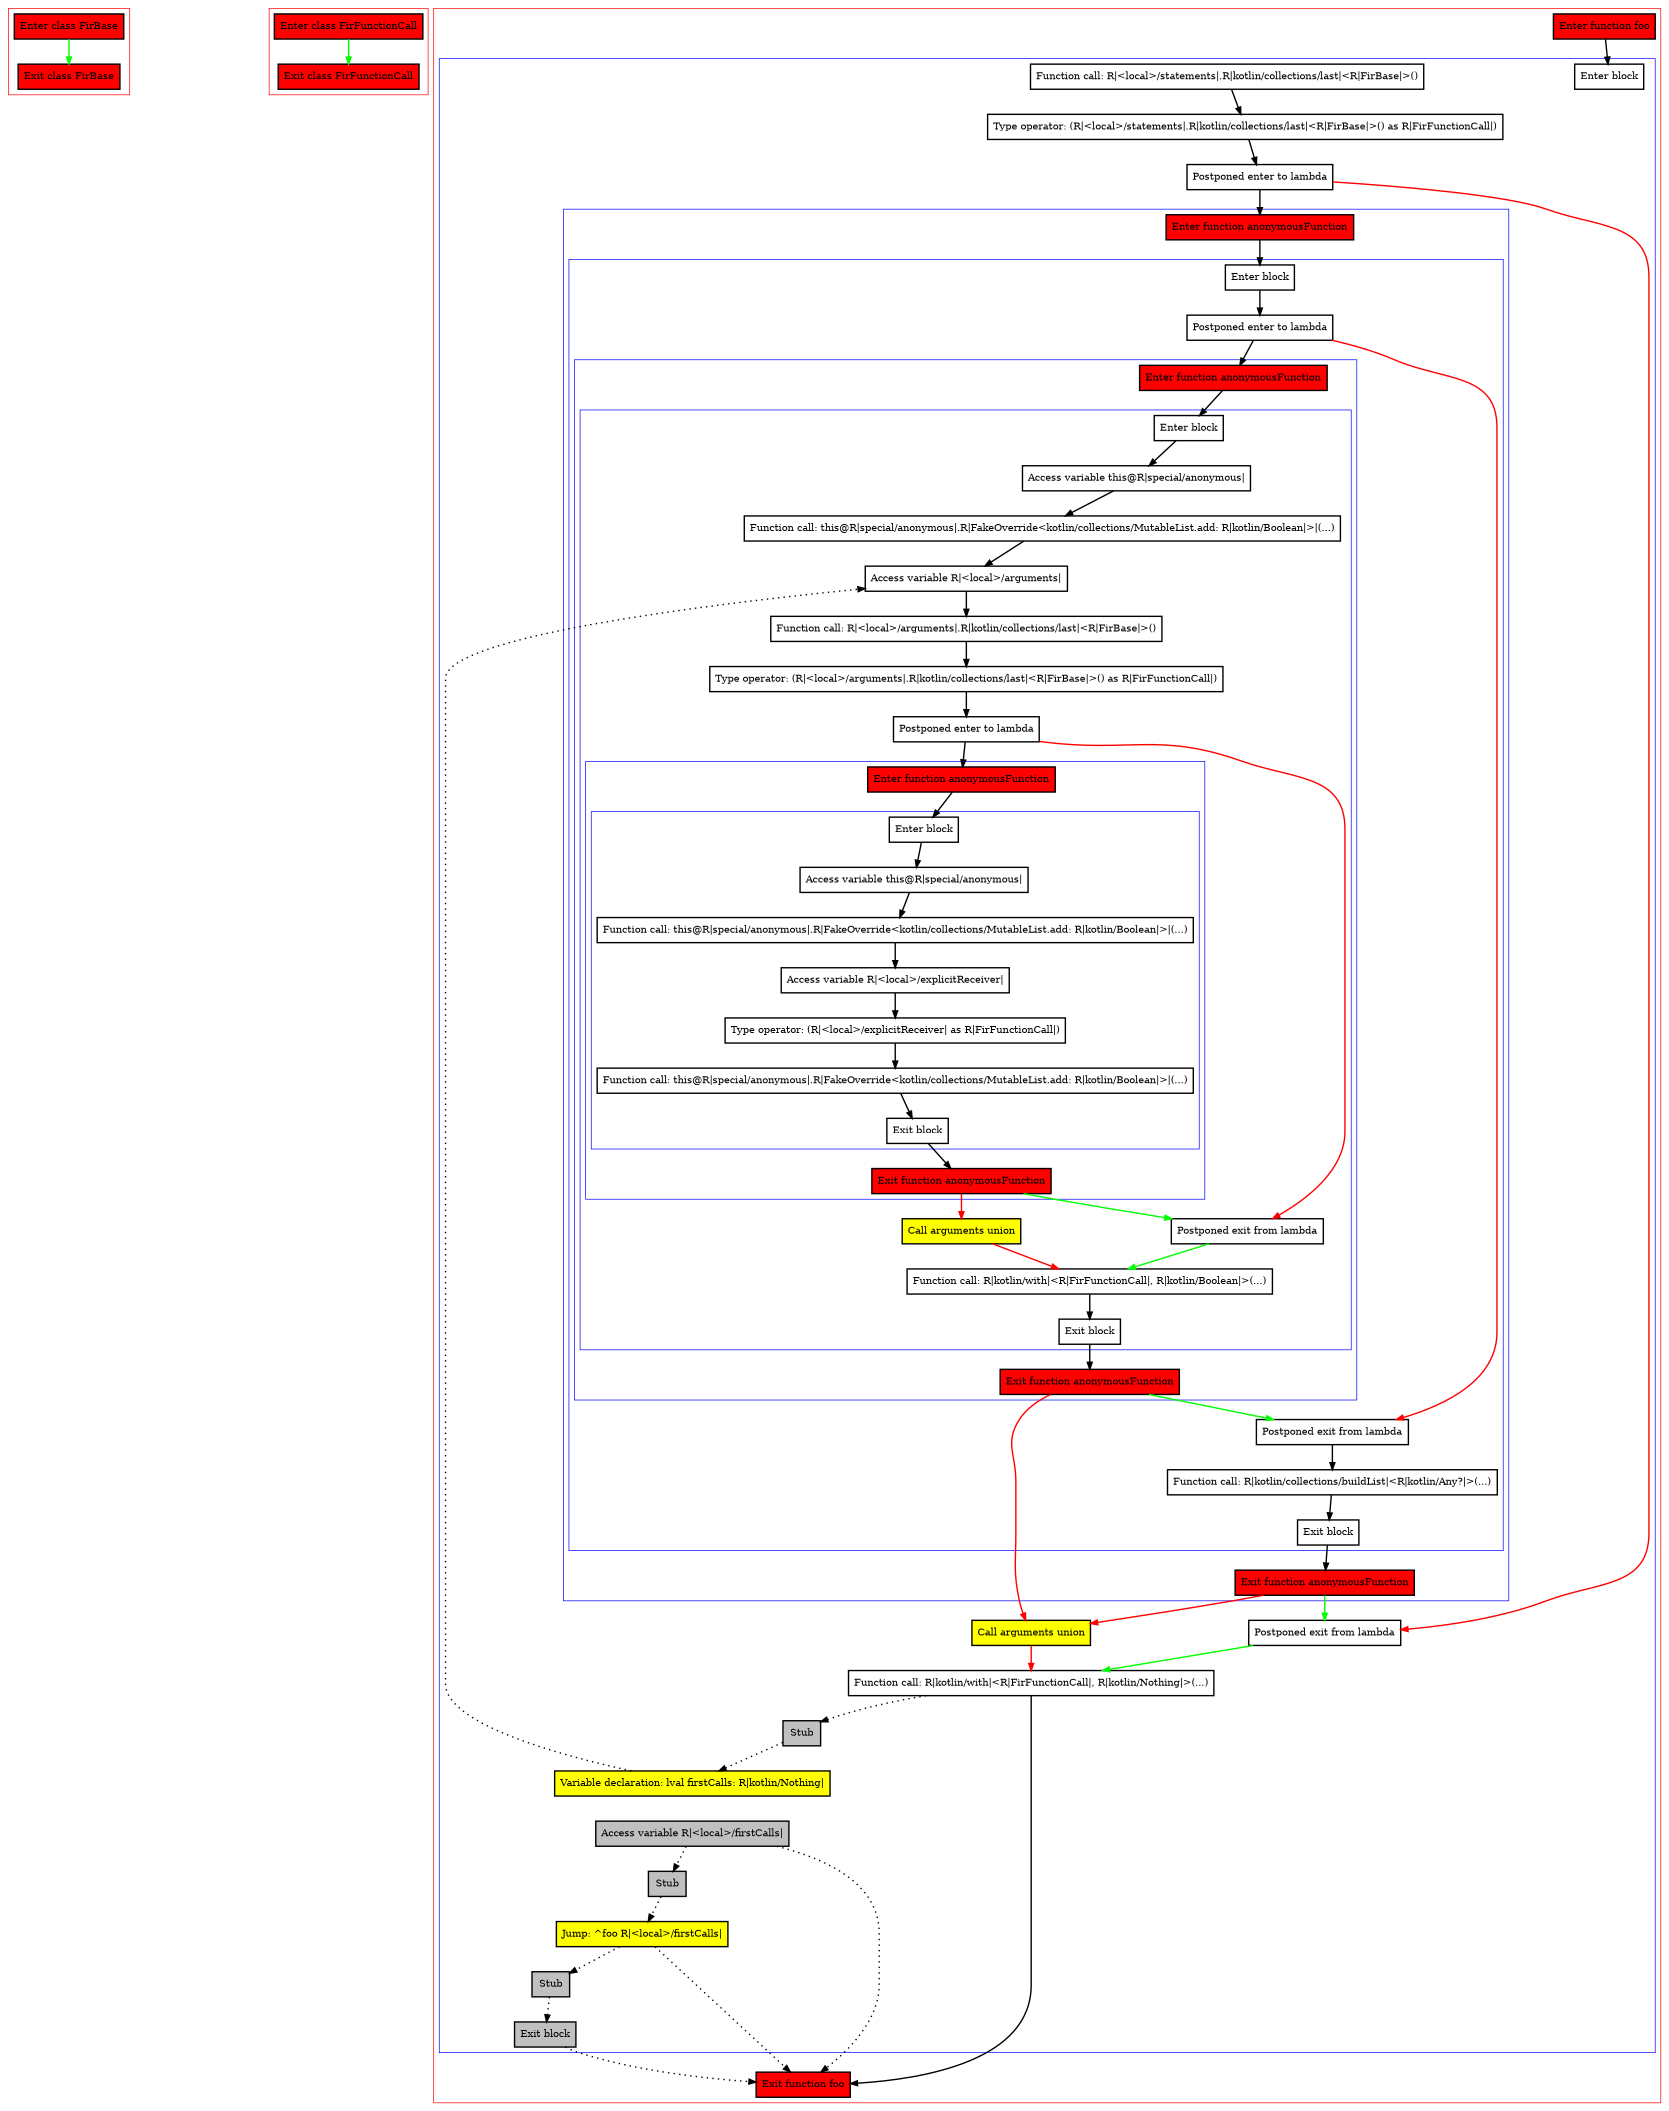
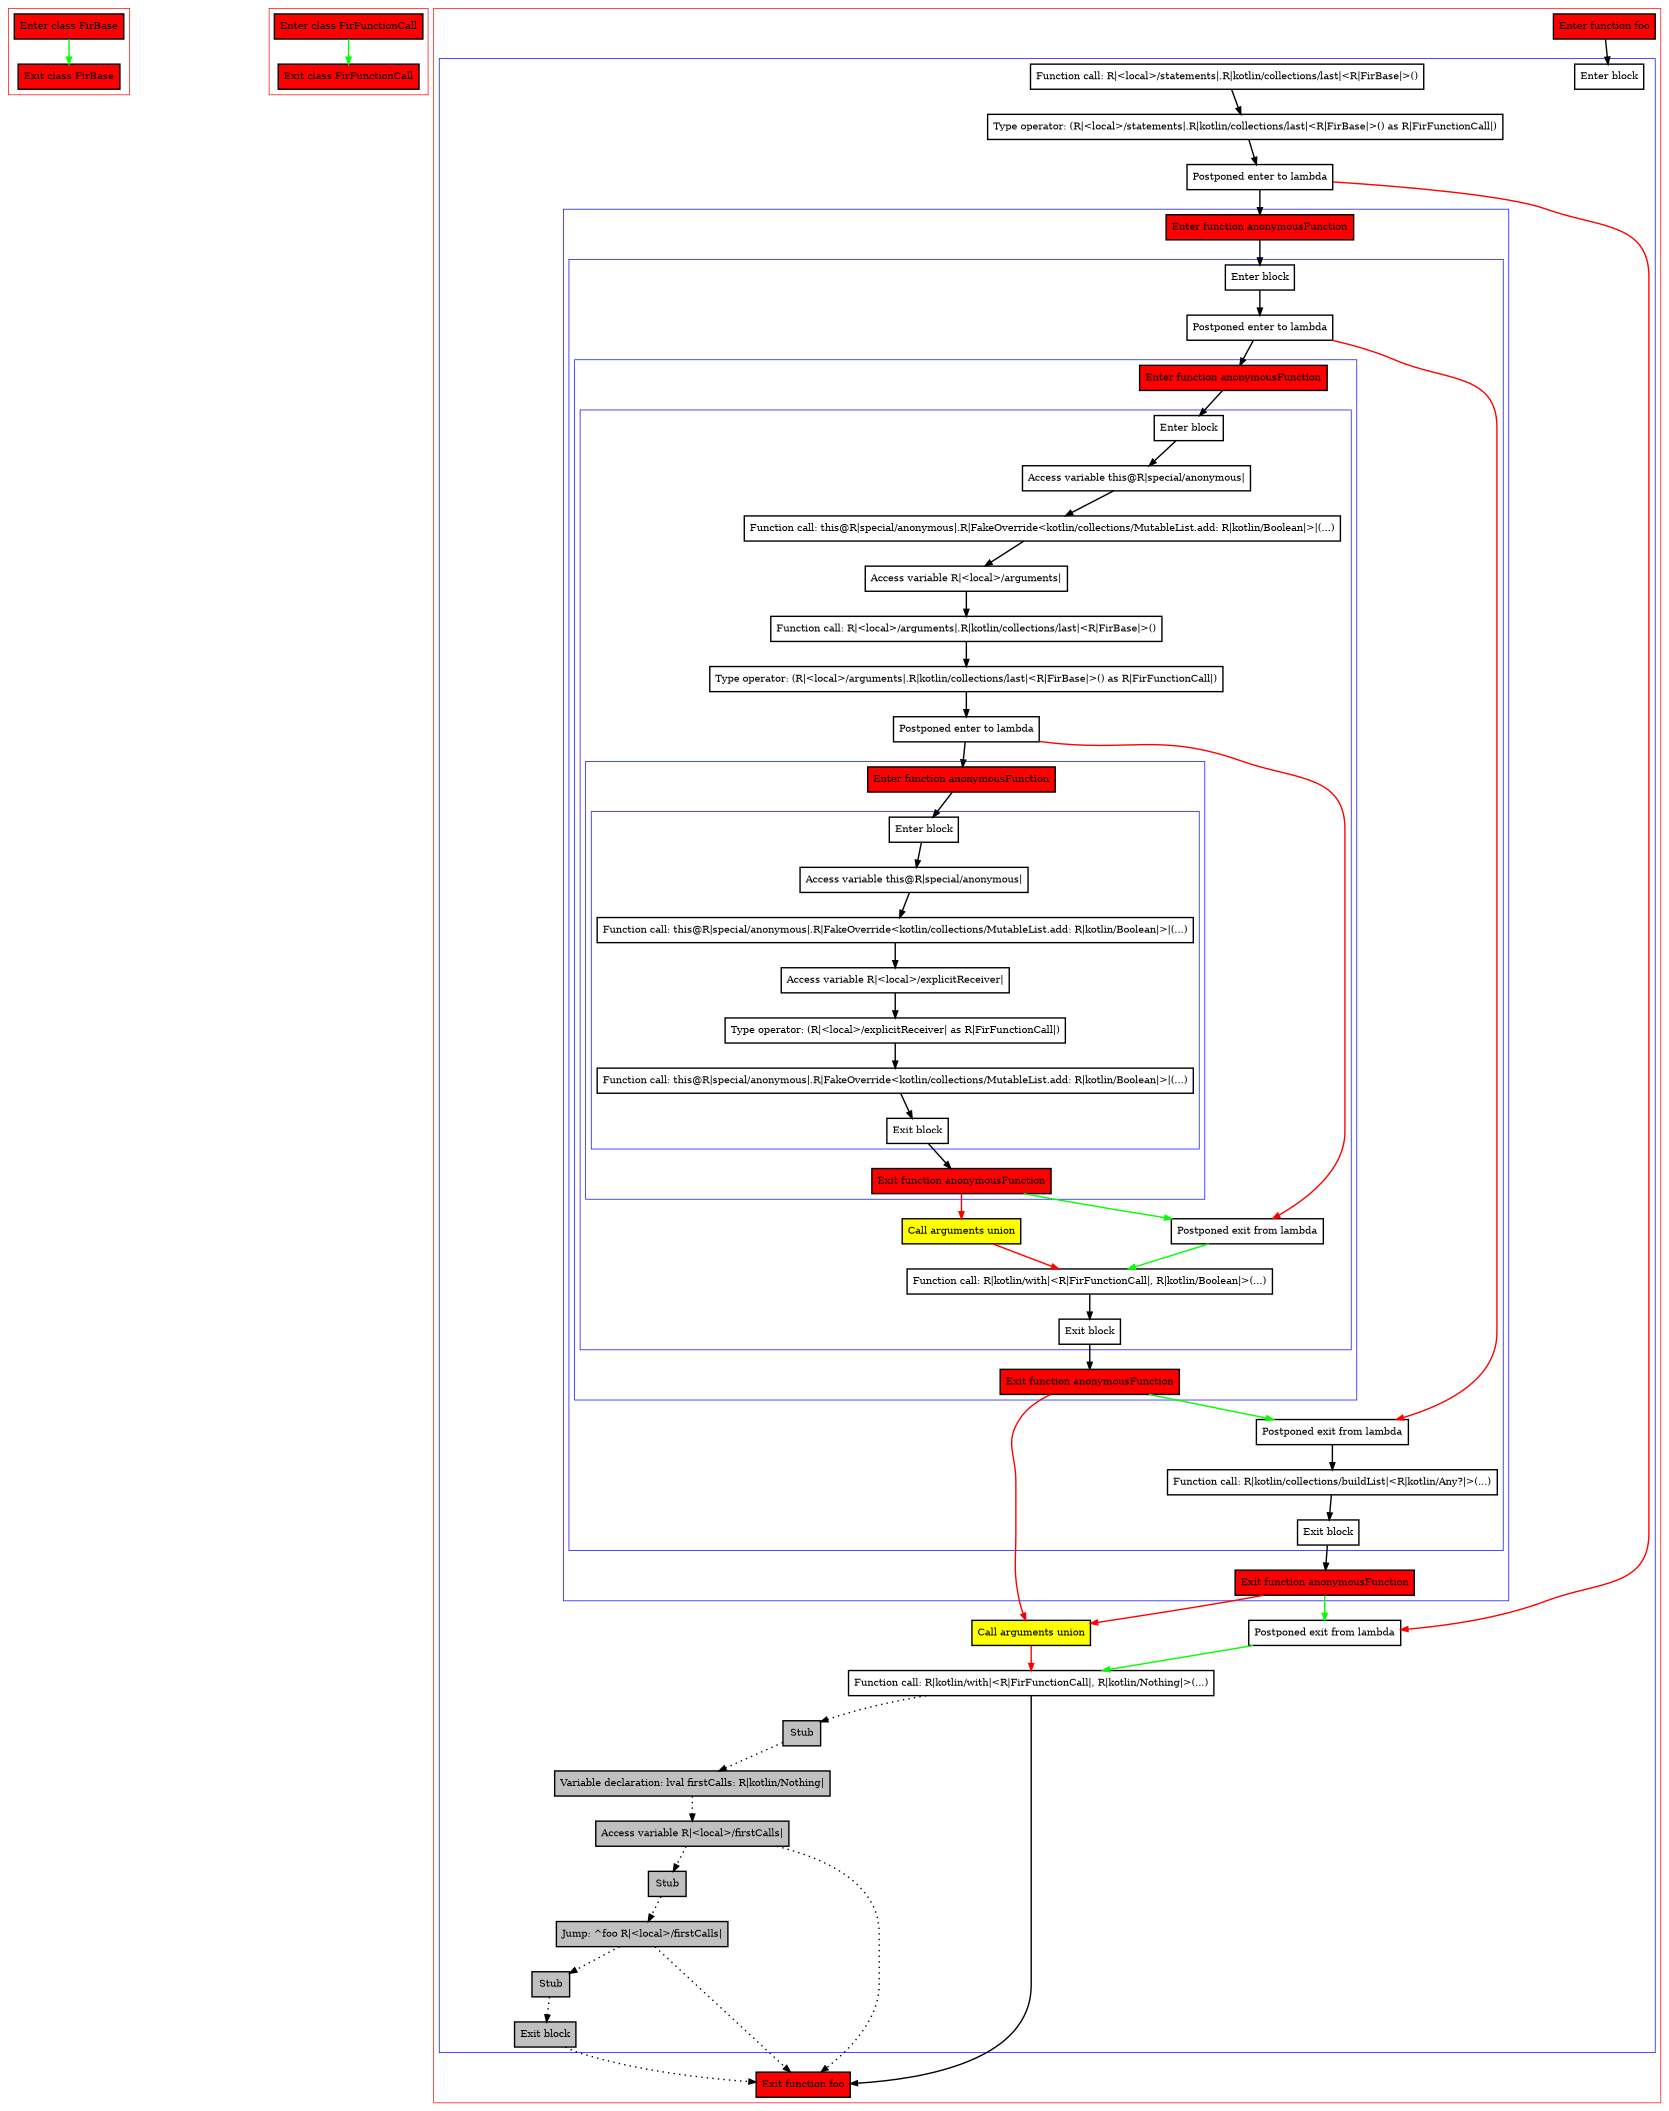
(446, 1073) -> (692, 1805)
(692, 1783) -> (692, 1783)
(642, 1934) -> (642, 1934)
